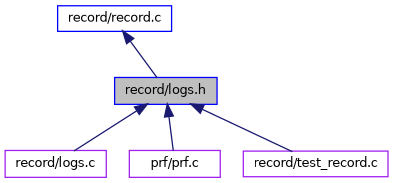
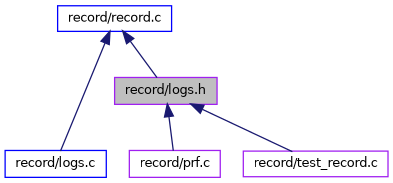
(166, 91) -> (166, 91)
(105, 131) -> (83, 97)
(56, 164) -> (56, 164)
(175, 164) -> (175, 164)
